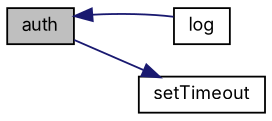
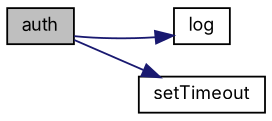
(133, 14) -> (115, 38)
